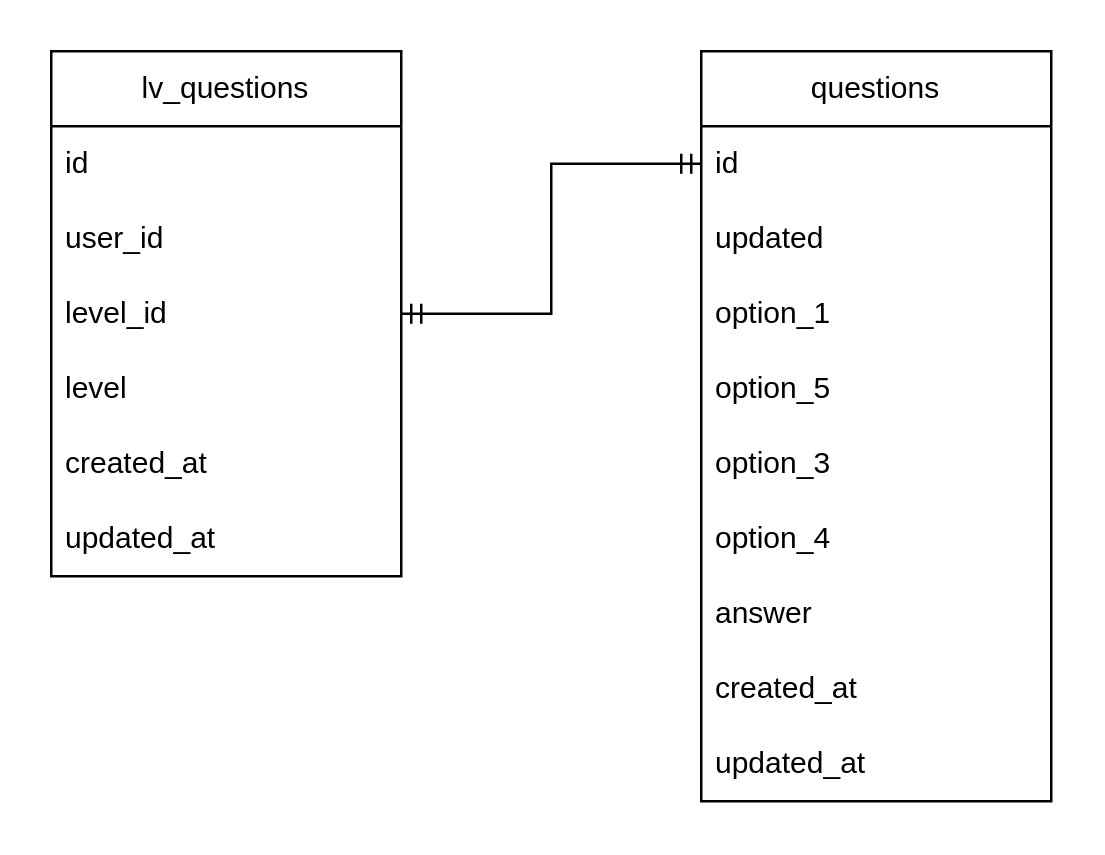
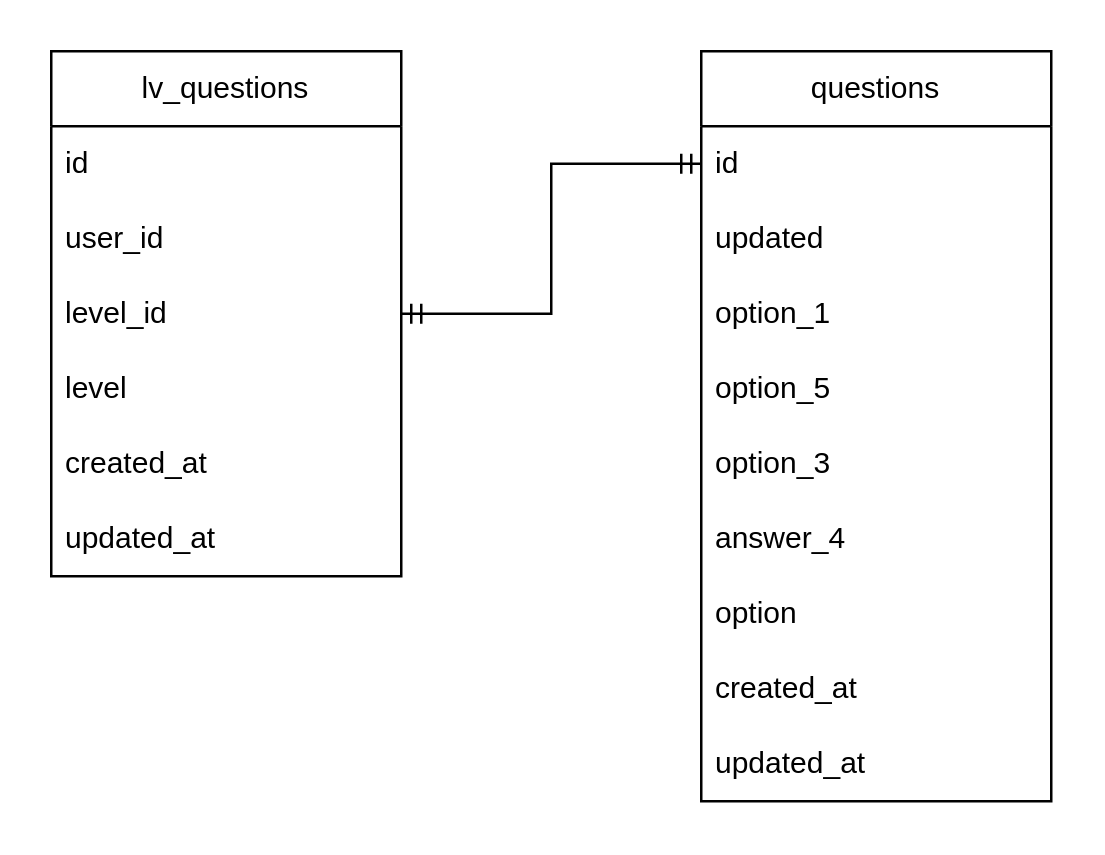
(780, 539) -> (783, 539)
(767, 614) -> (763, 614)
